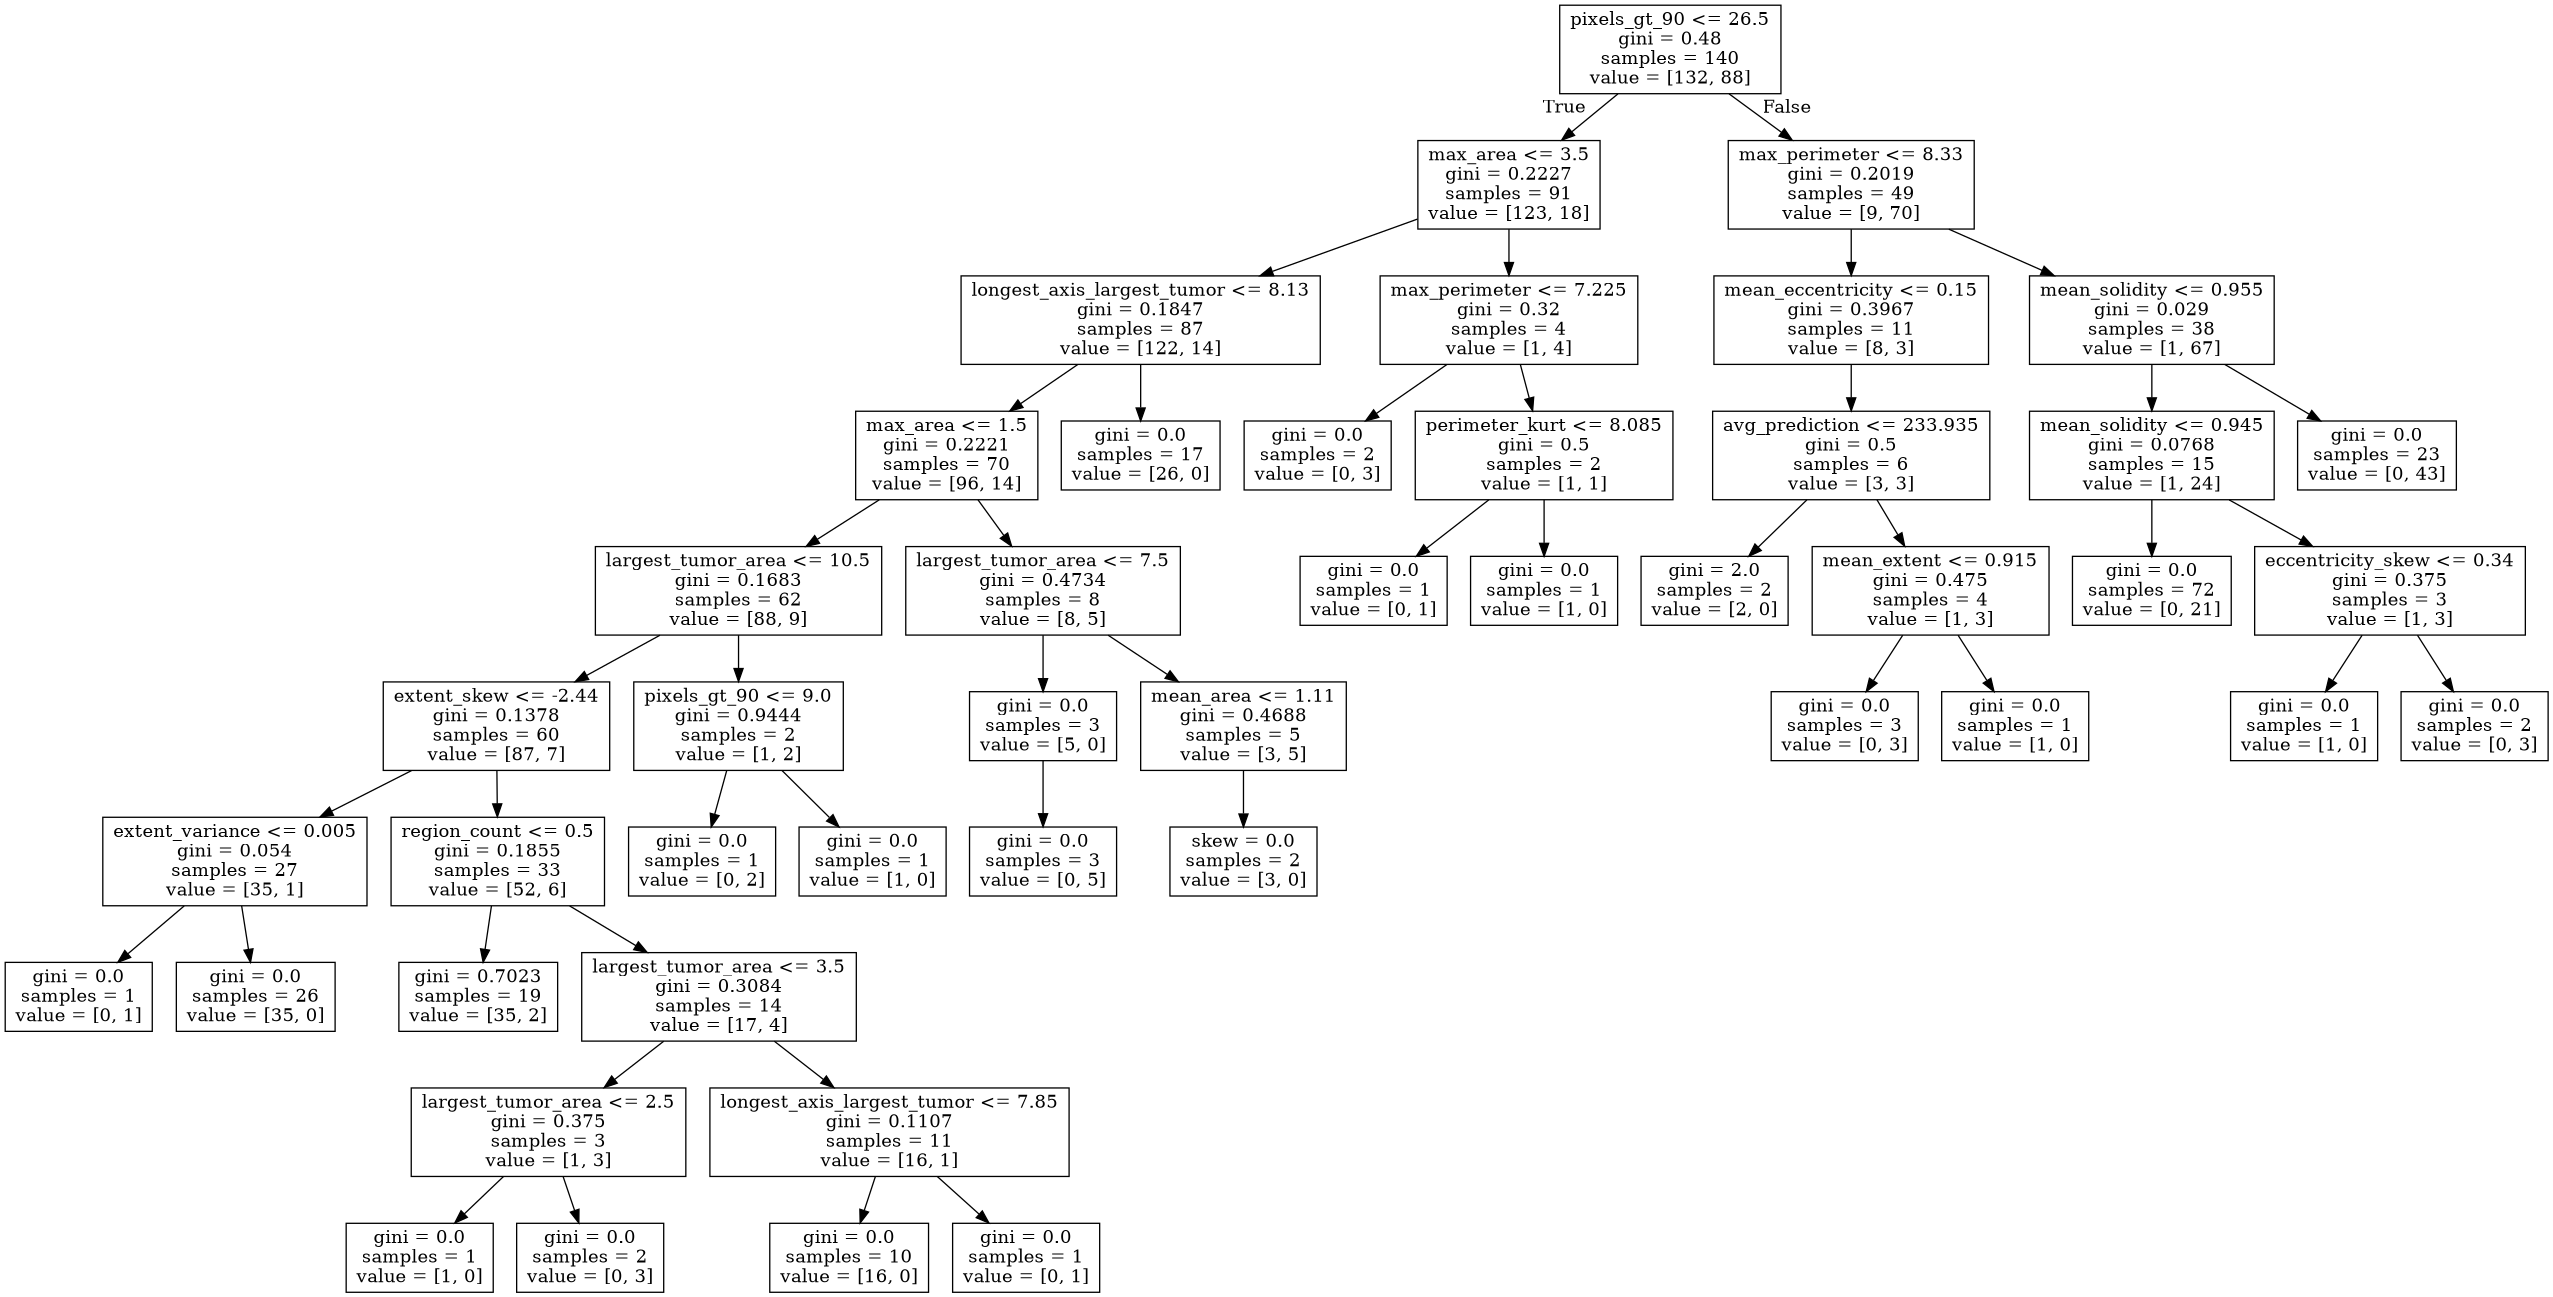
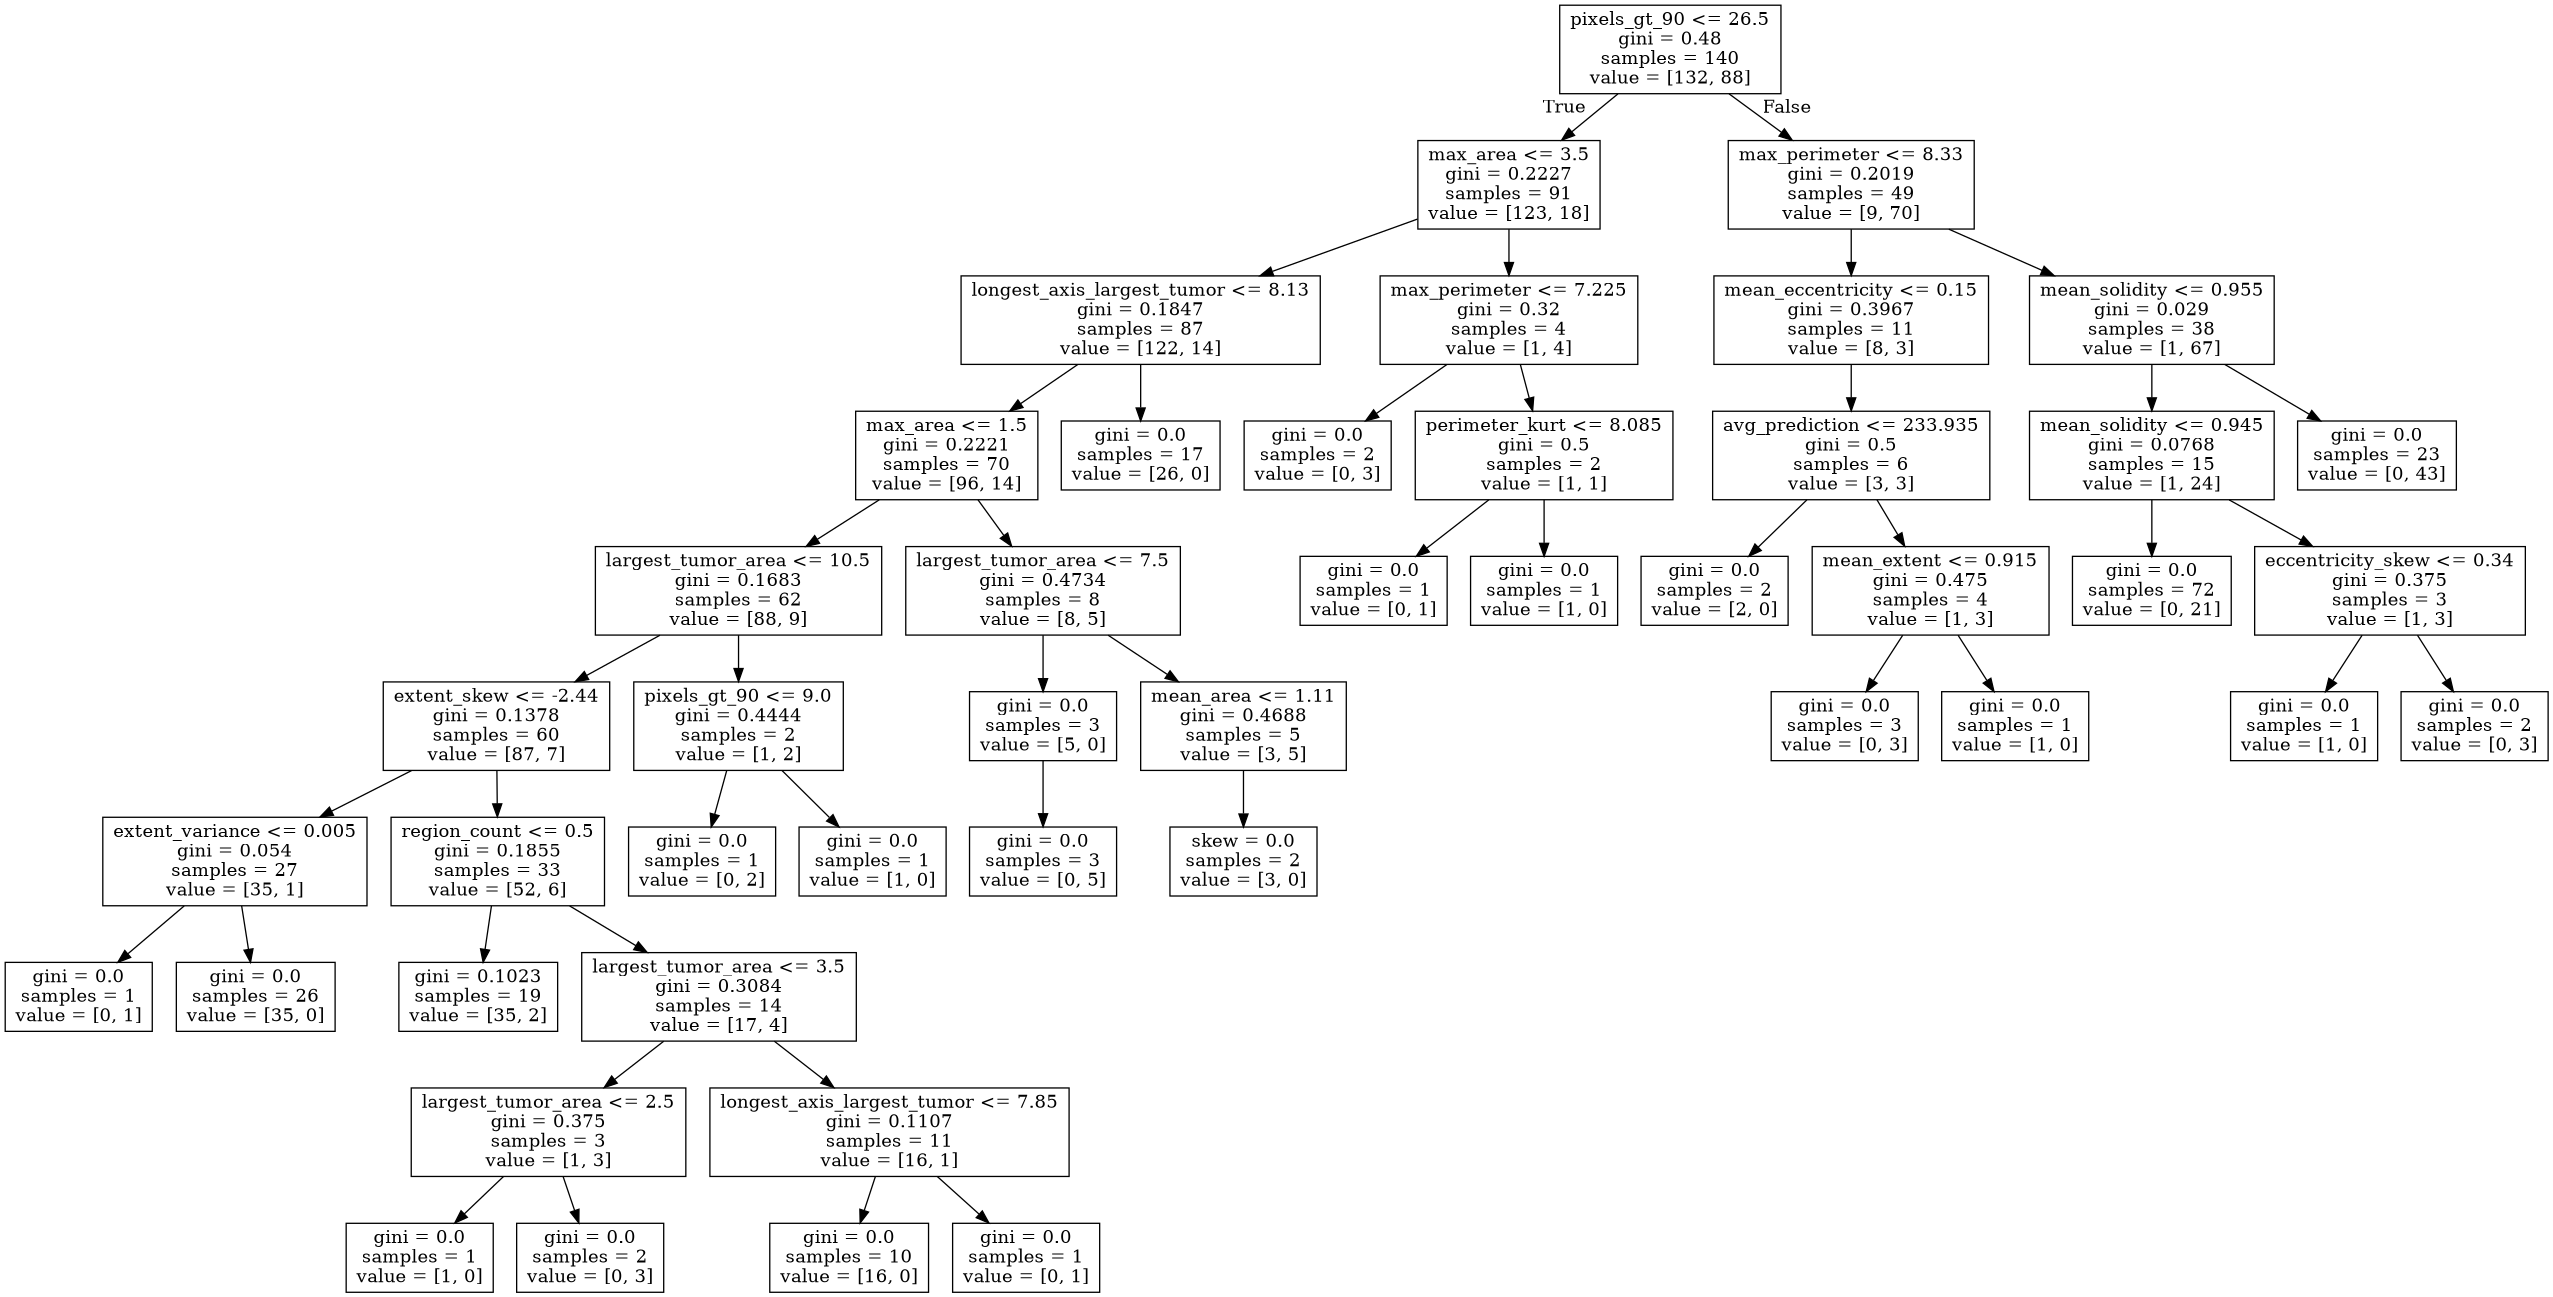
(1715, 591) -> (1715, 591)
(739, 726) -> (739, 726)
(478, 997) -> (478, 997)
